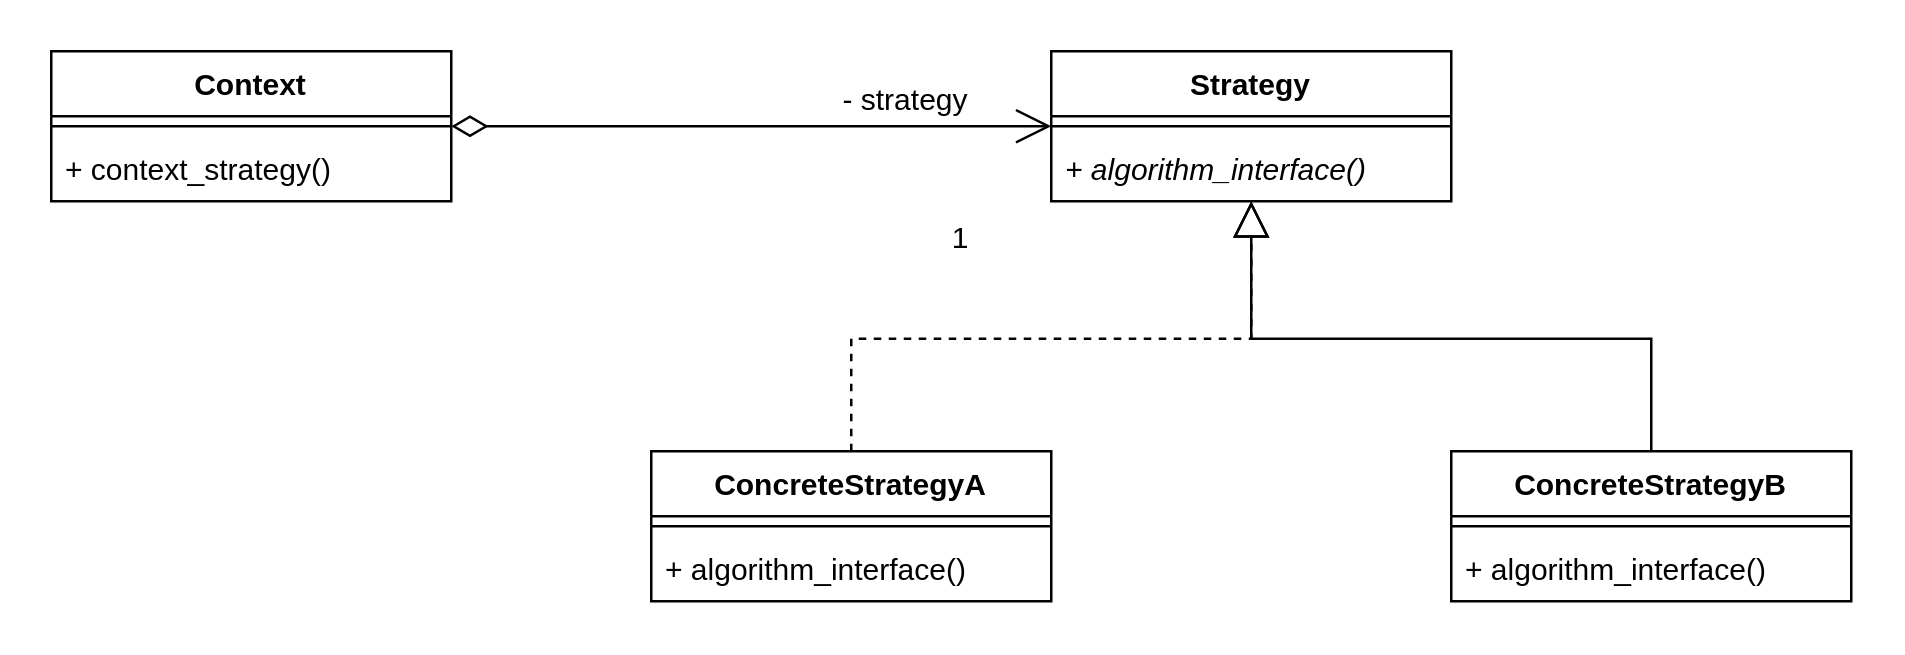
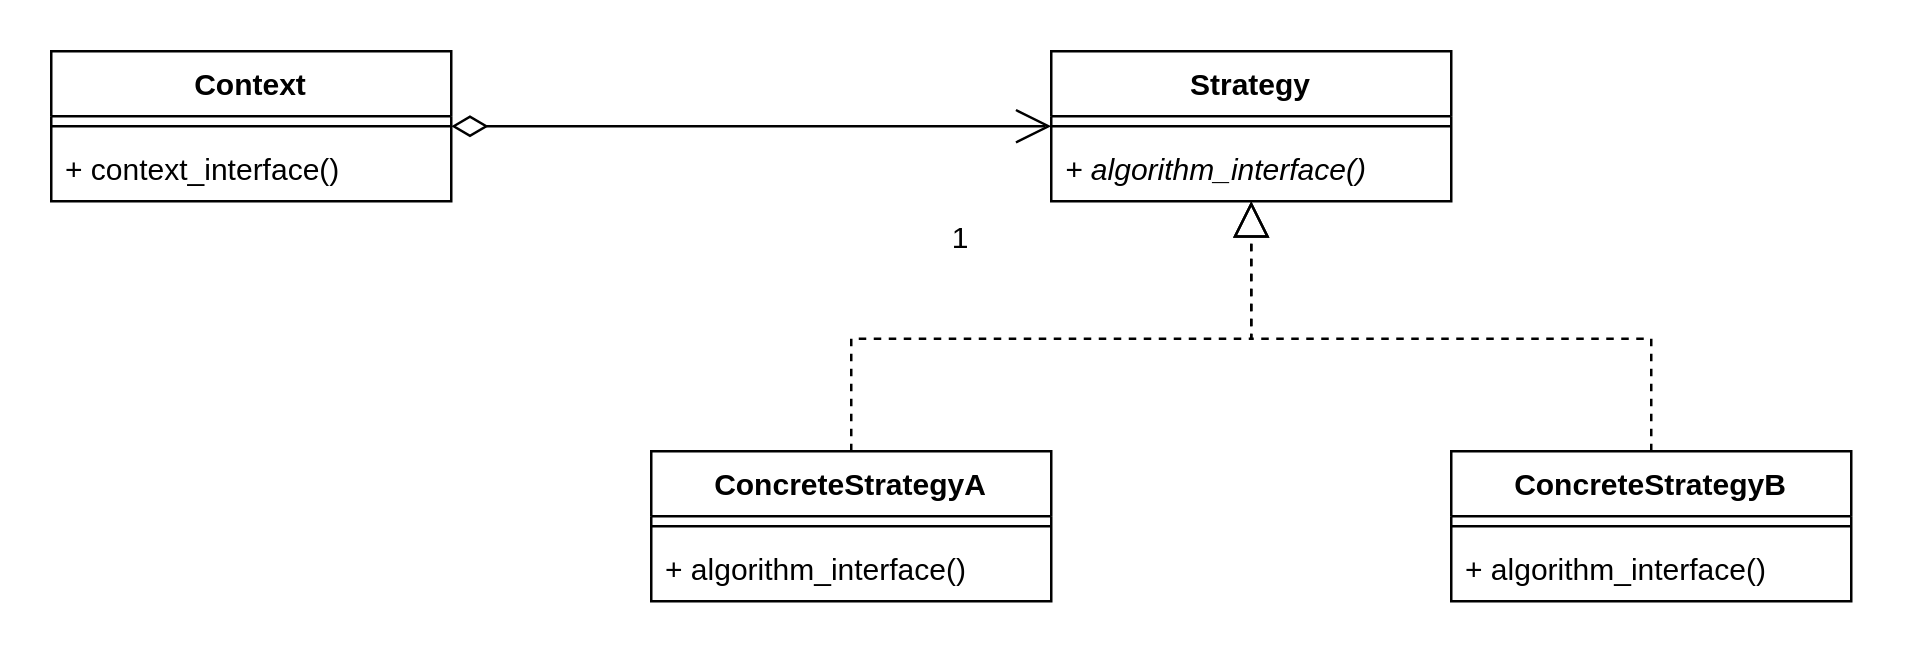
(906, 101) -> none
(229, 170) -> (234, 170)
(1507, 339) -> (1507, 339)
